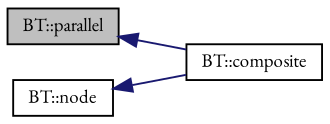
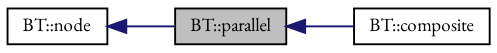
(159, 80) -> (150, 26)
